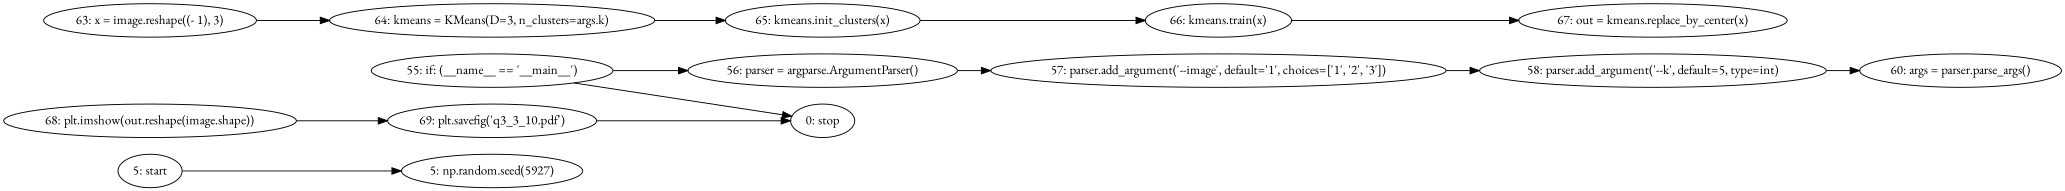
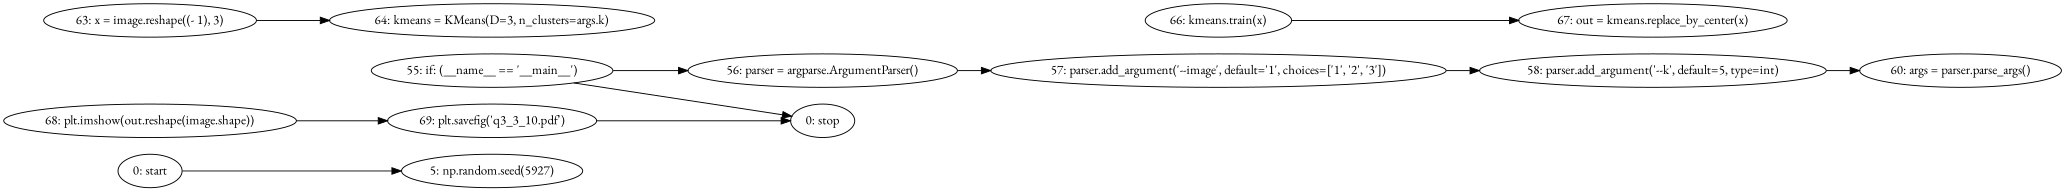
(823, 20) -> none
(150, 171) -> (150, 171)
